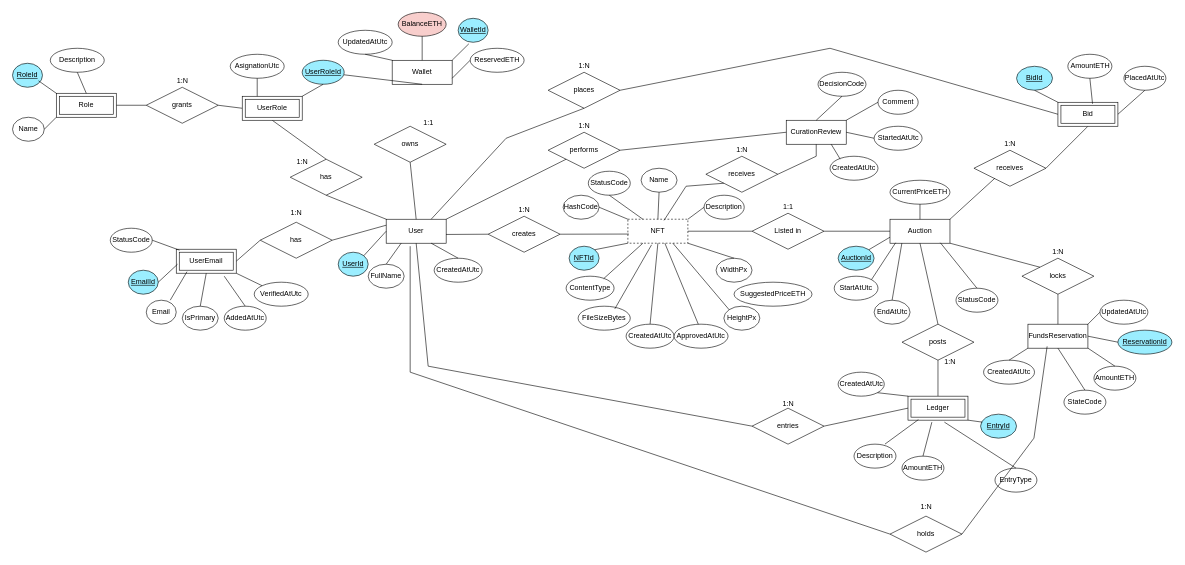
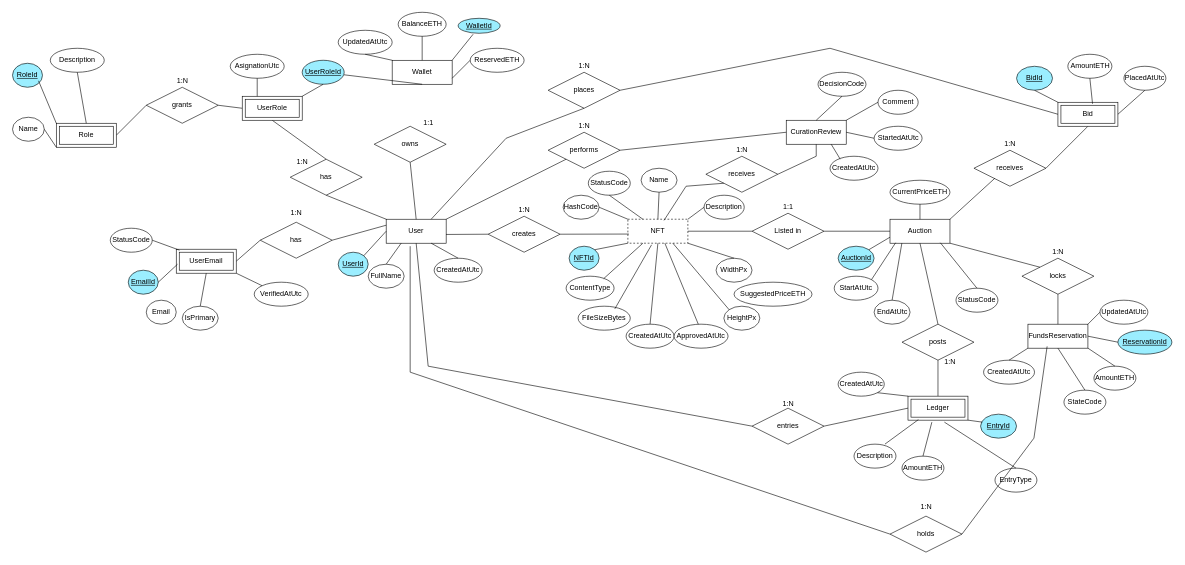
(422, 24) -> (422, 24)
(473, 30) -> (479, 26)
(86, 105) -> (86, 135)
(179, 286) -> none
(235, 291) -> none
(245, 318) -> none
